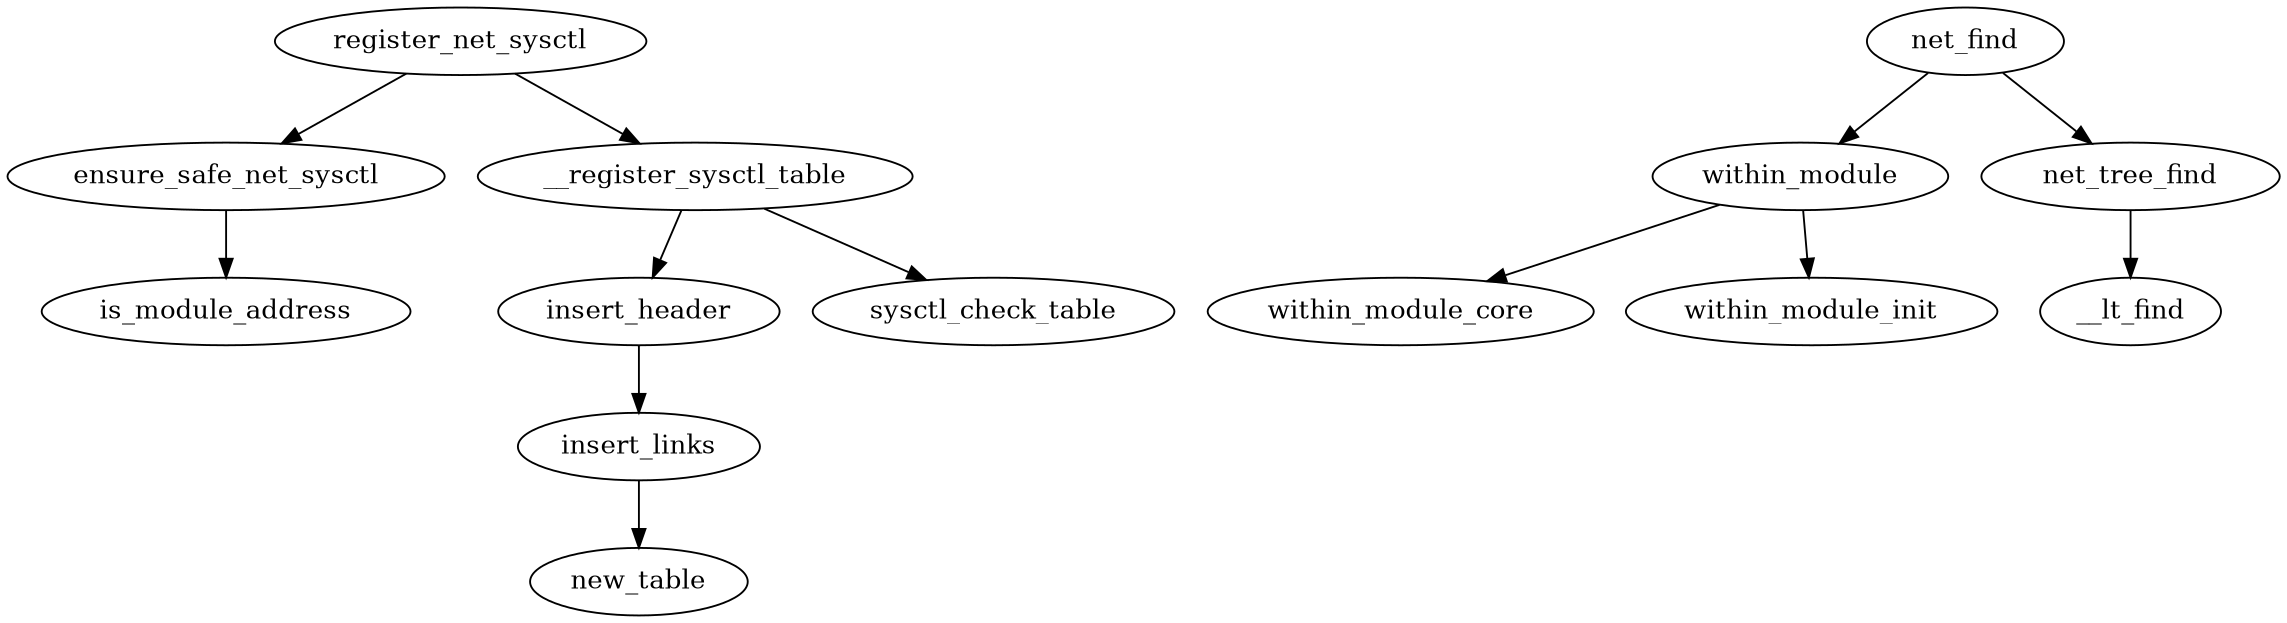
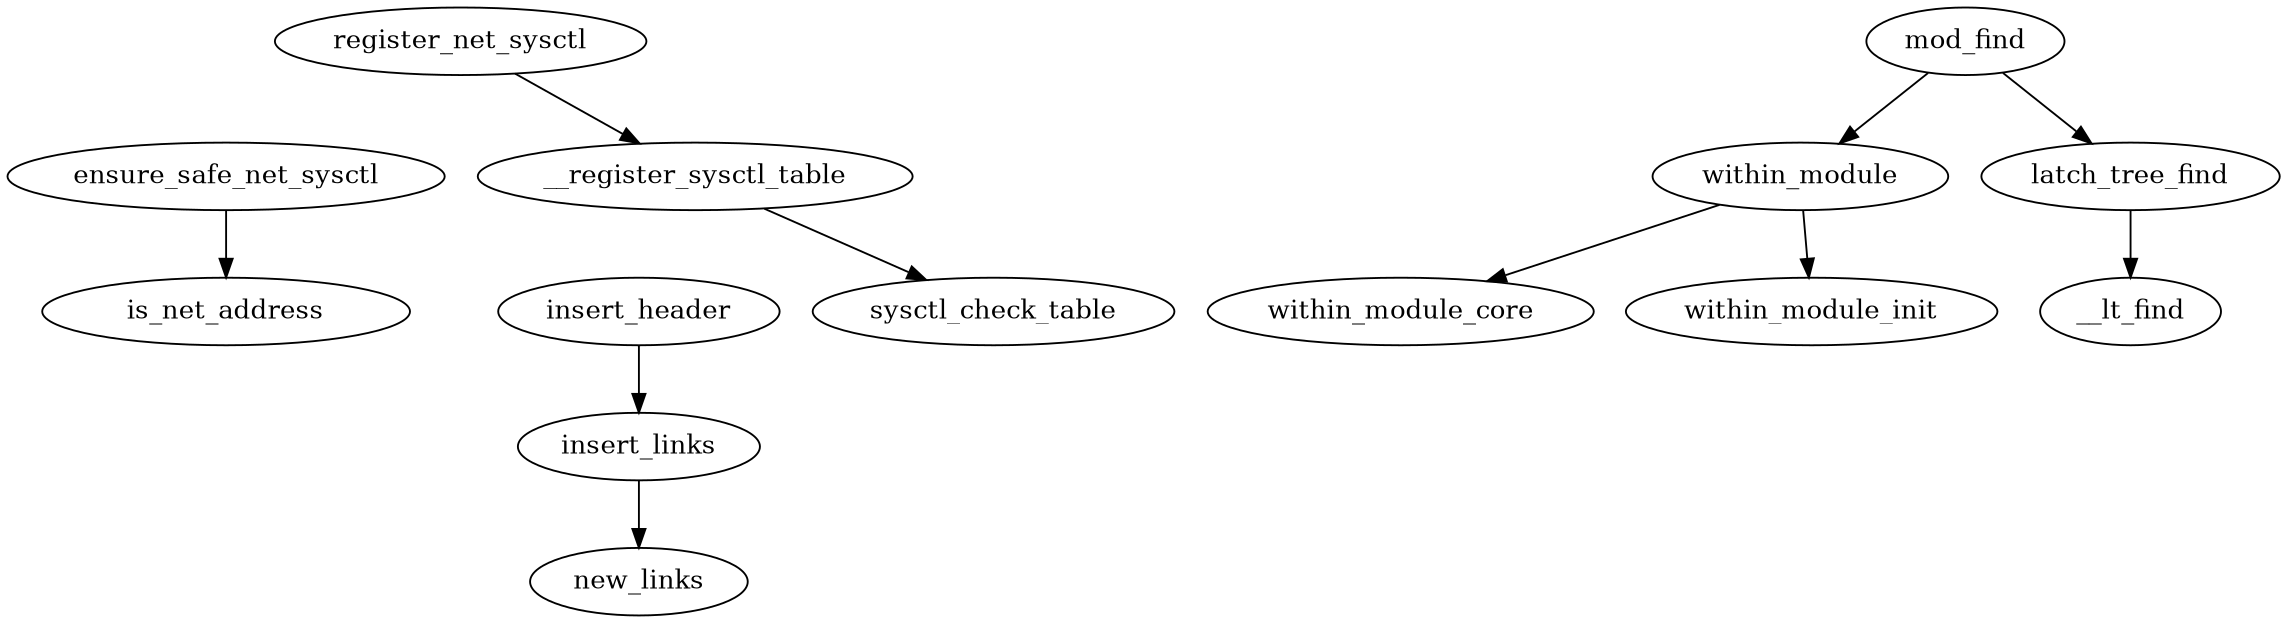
(1966, 41) -> (1966, 41)
(352, 104) -> none
(2131, 176) -> (2131, 176)
(671, 235) -> none
(226, 311) -> (226, 311)
(639, 582) -> (639, 582)
